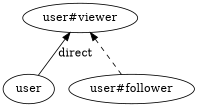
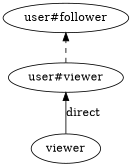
(108, 57) -> (66, 52)
(29, 89) -> (66, 149)
